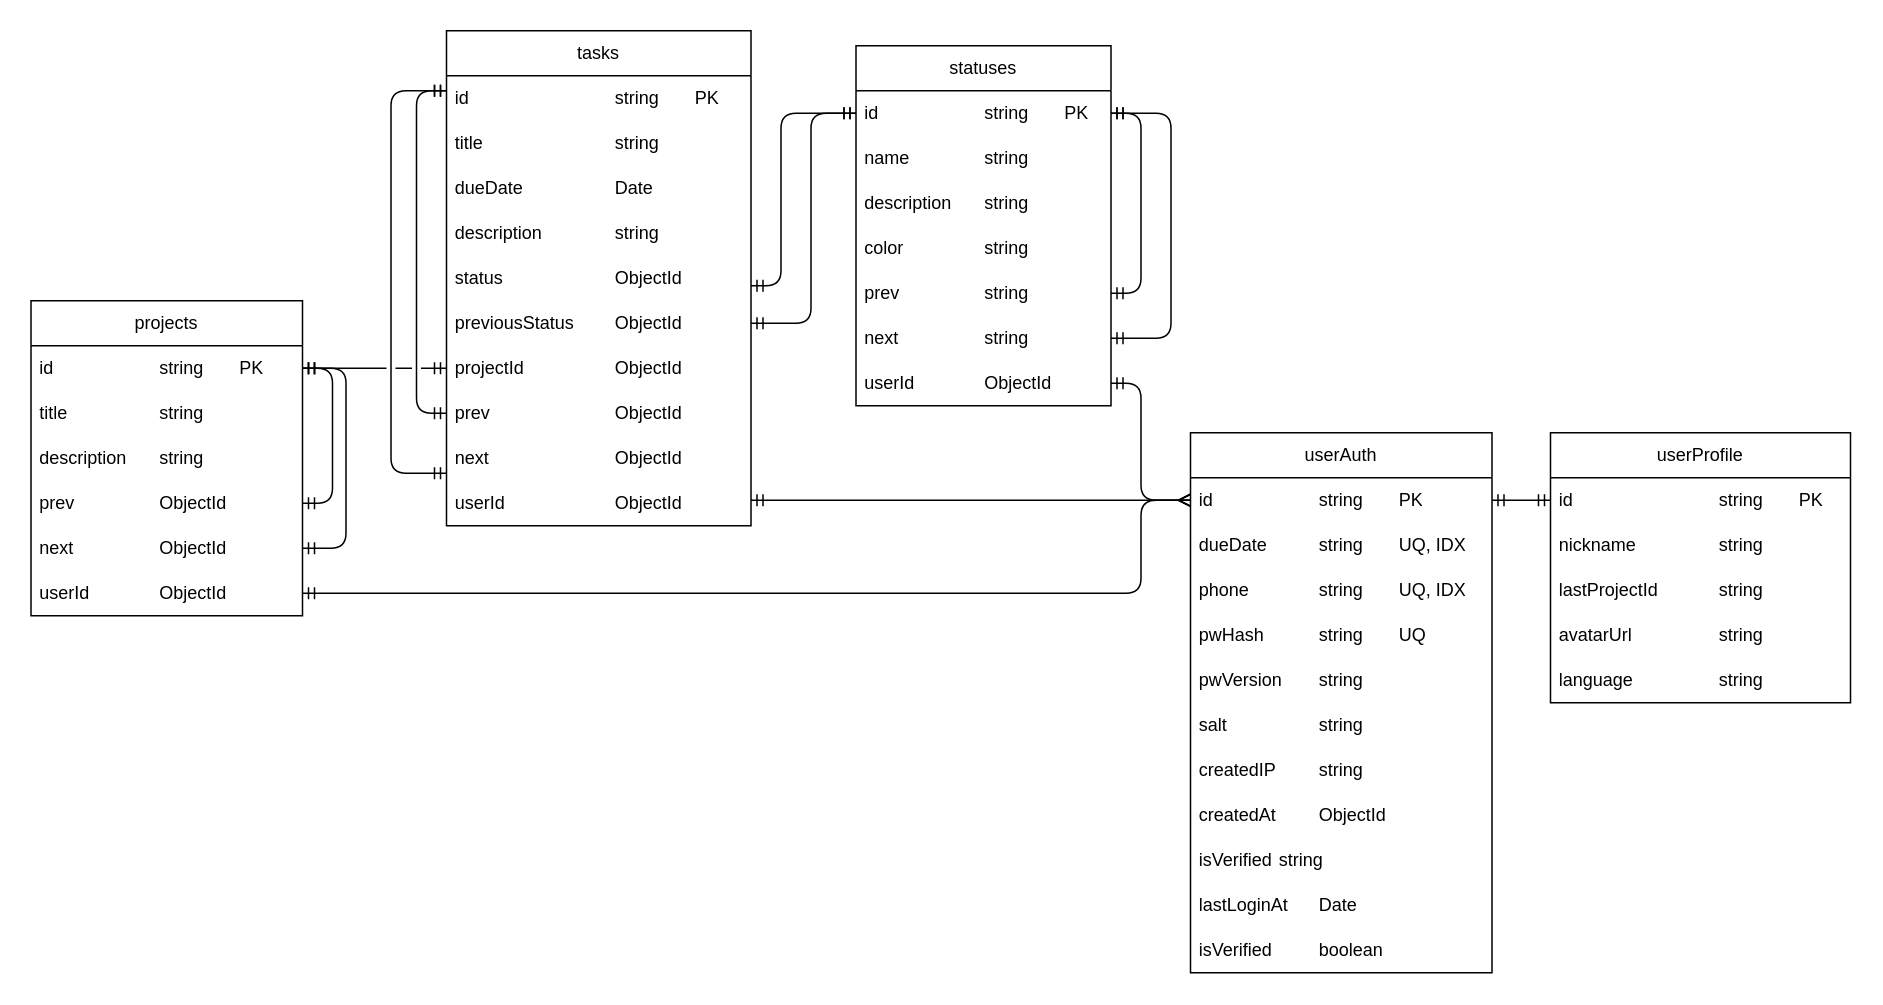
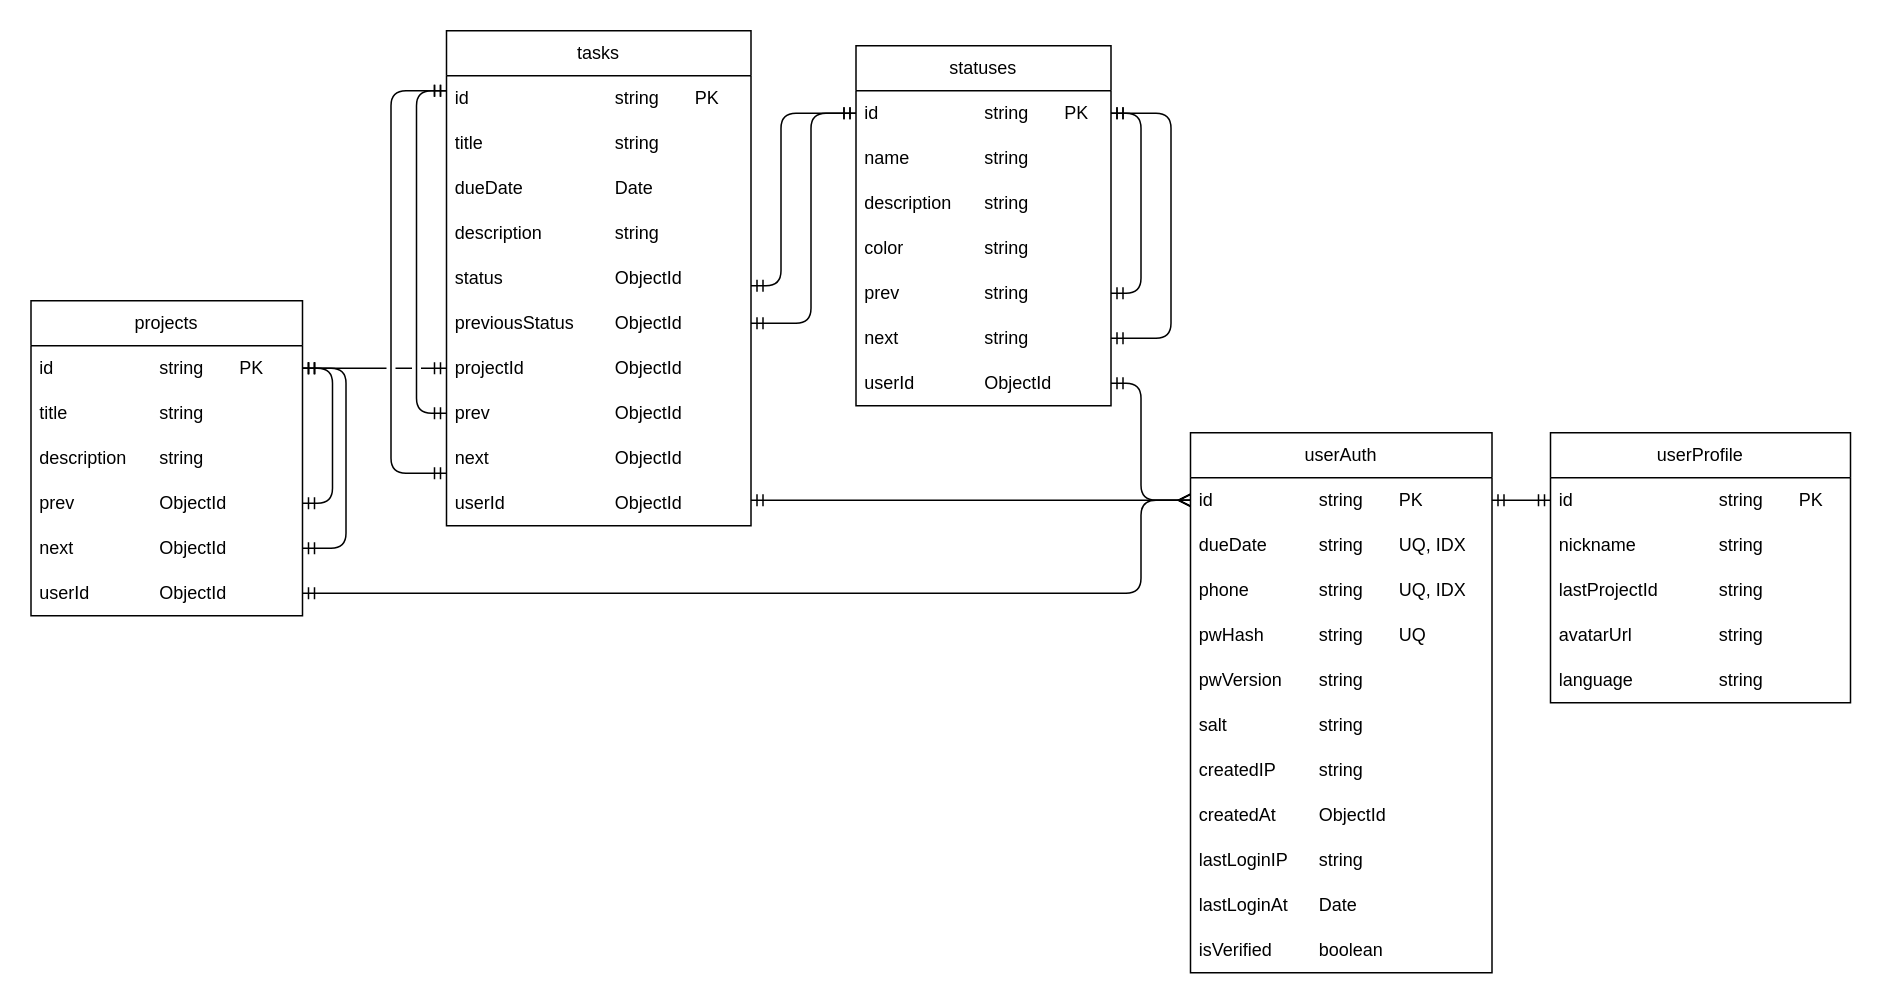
(1276, 860) -> (1283, 860)
